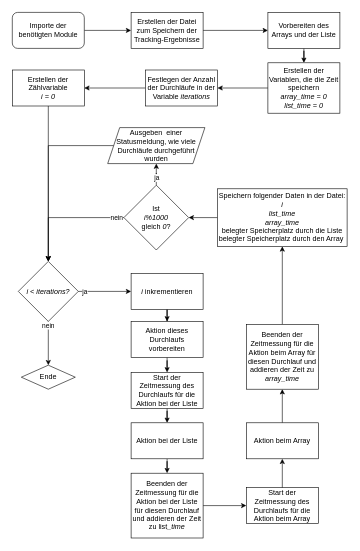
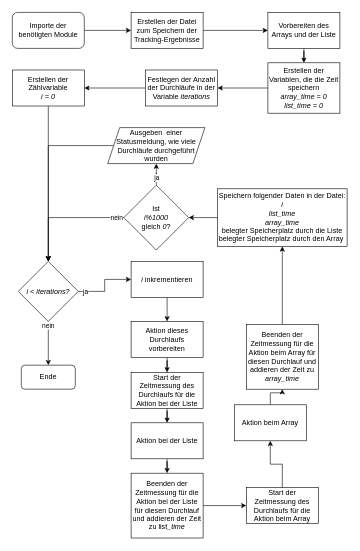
(167, 291) -> (167, 279)
(48, 377) -> (48, 377)
(282, 441) -> (270, 423)
